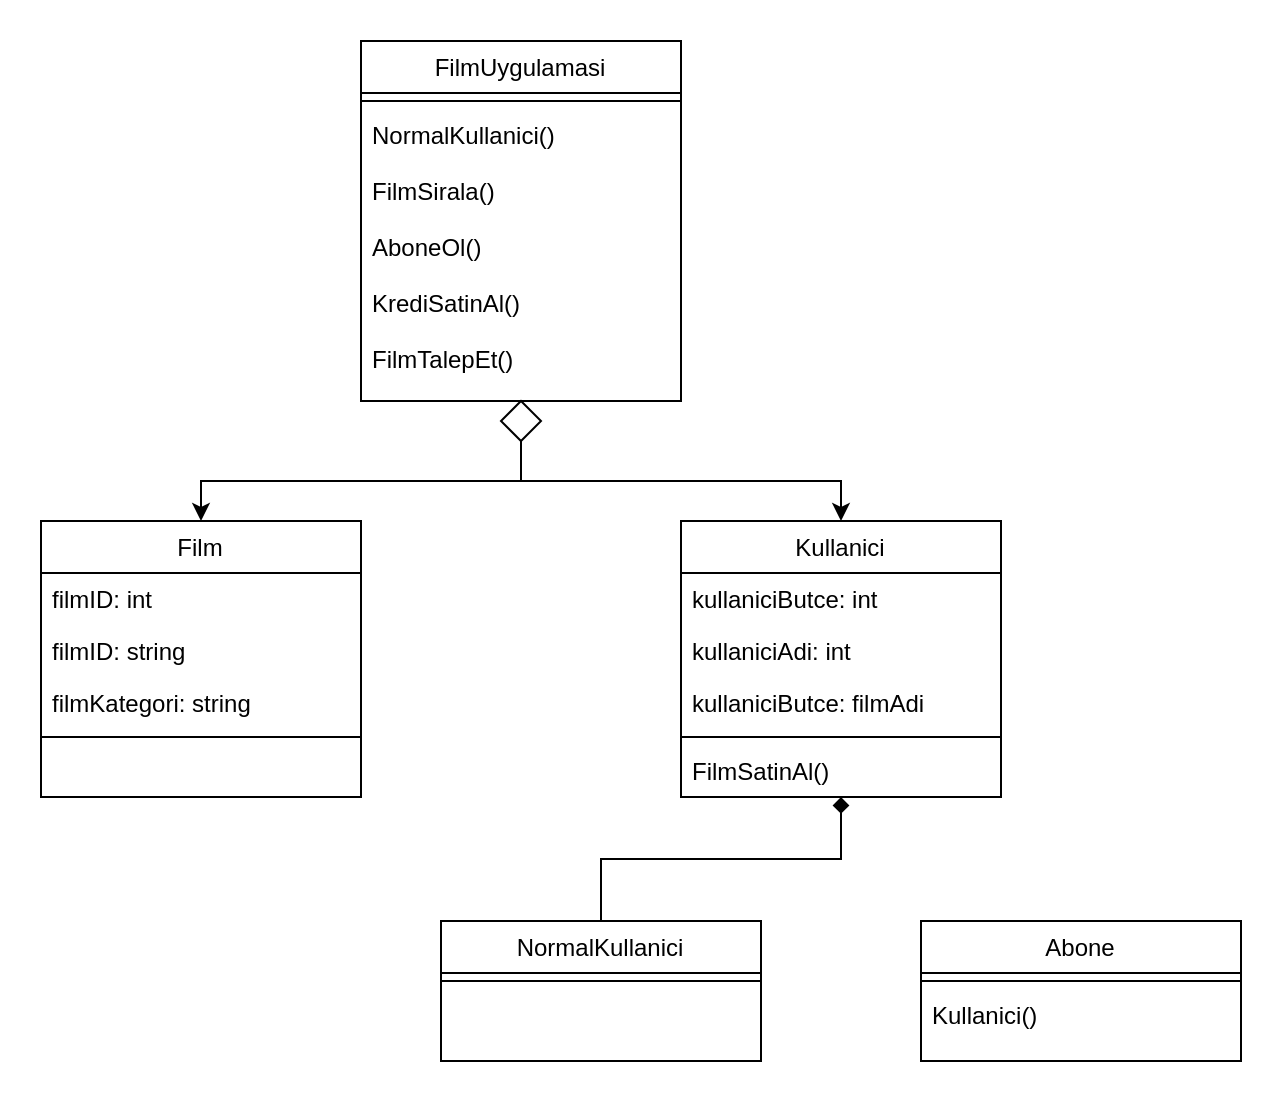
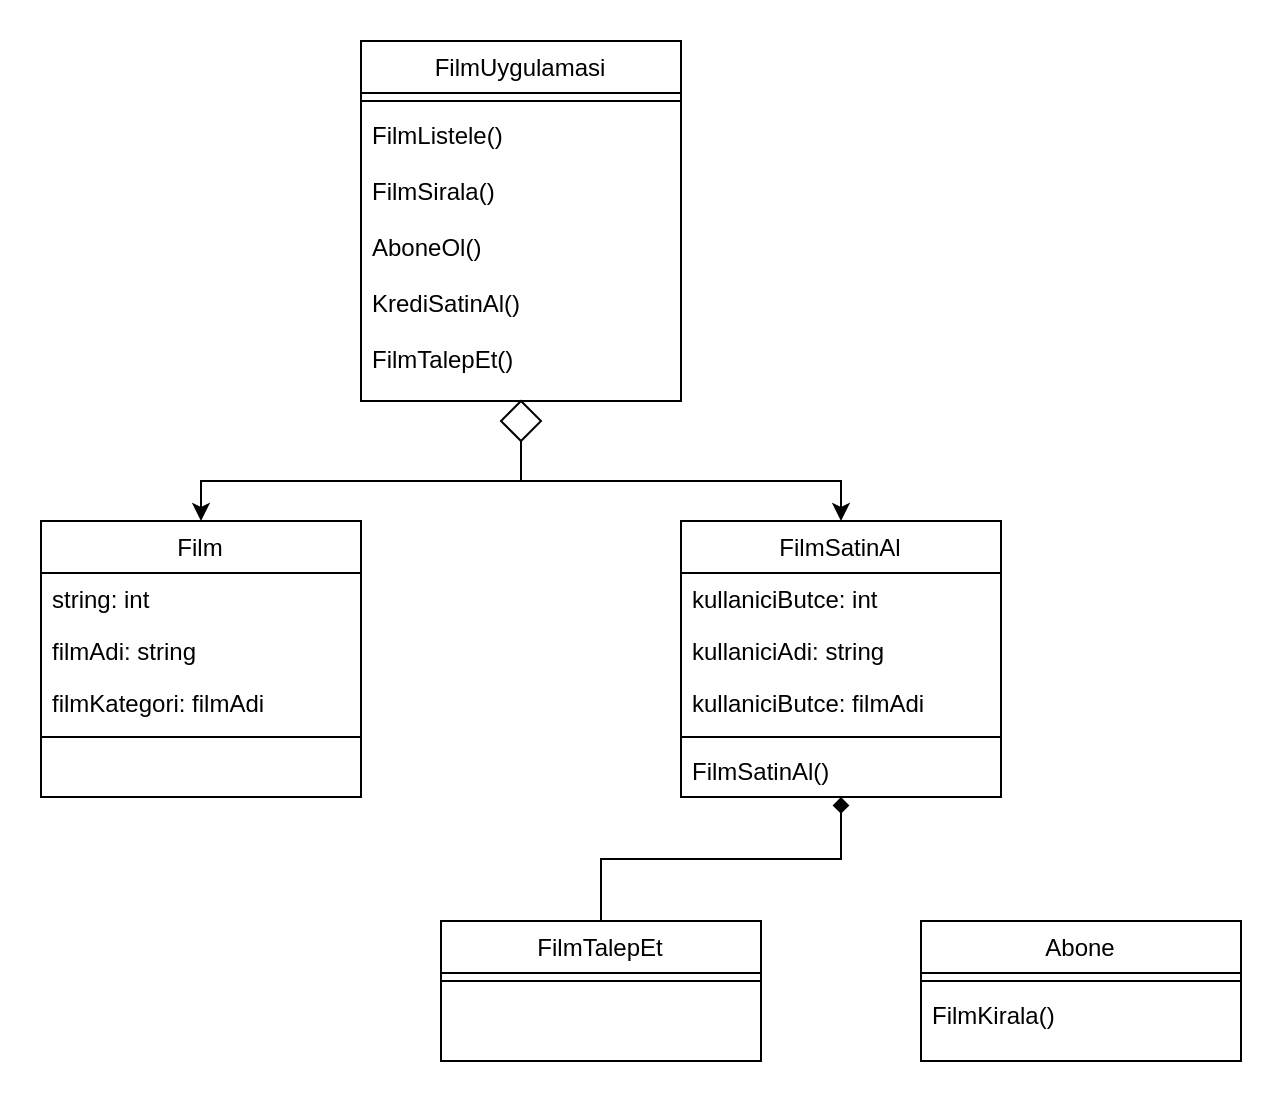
(471, 136) -> (447, 136)
(840, 548) -> (840, 548)
(110, 600) -> (113, 600)
(130, 652) -> (134, 652)
(781, 652) -> (801, 652)
(168, 704) -> (168, 704)
(600, 948) -> (600, 948)
(993, 1016) -> (1000, 1016)
